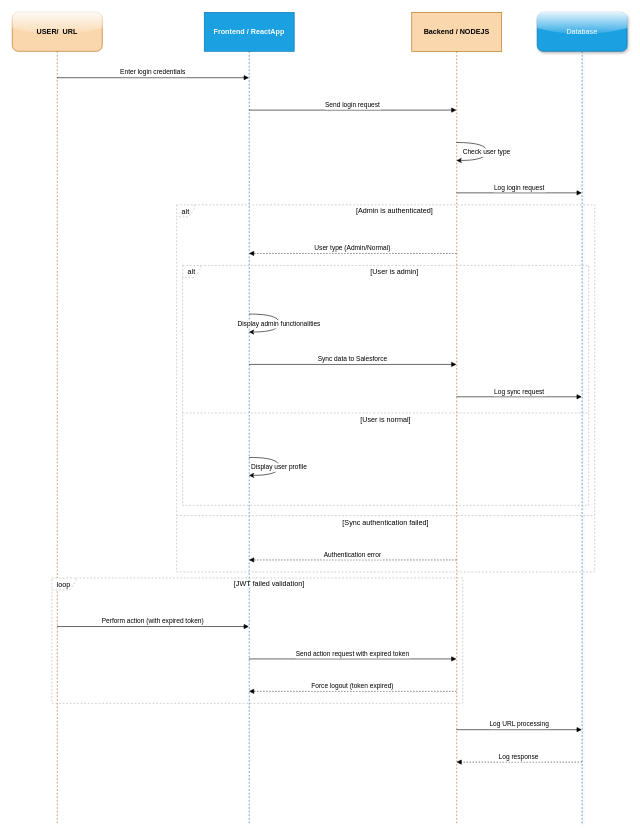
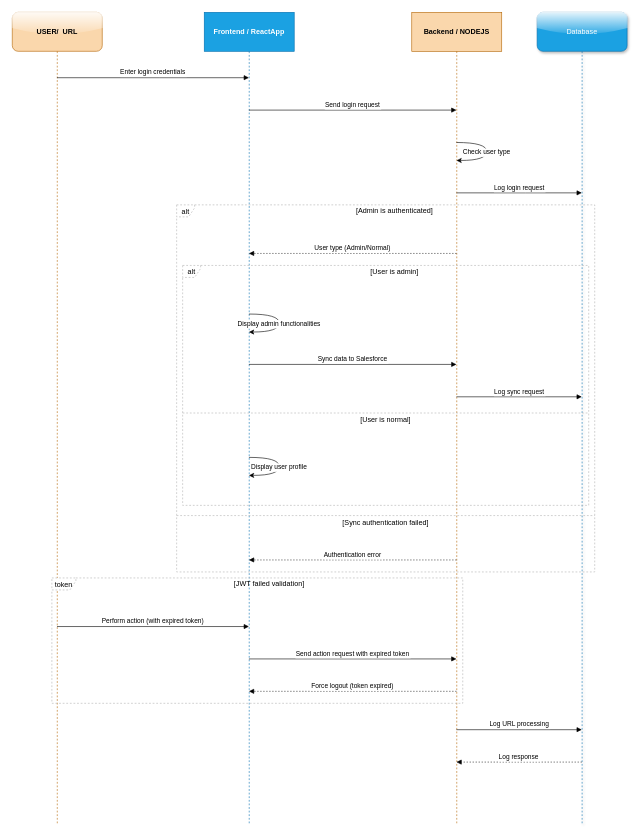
(64, 584) -> (64, 584)
